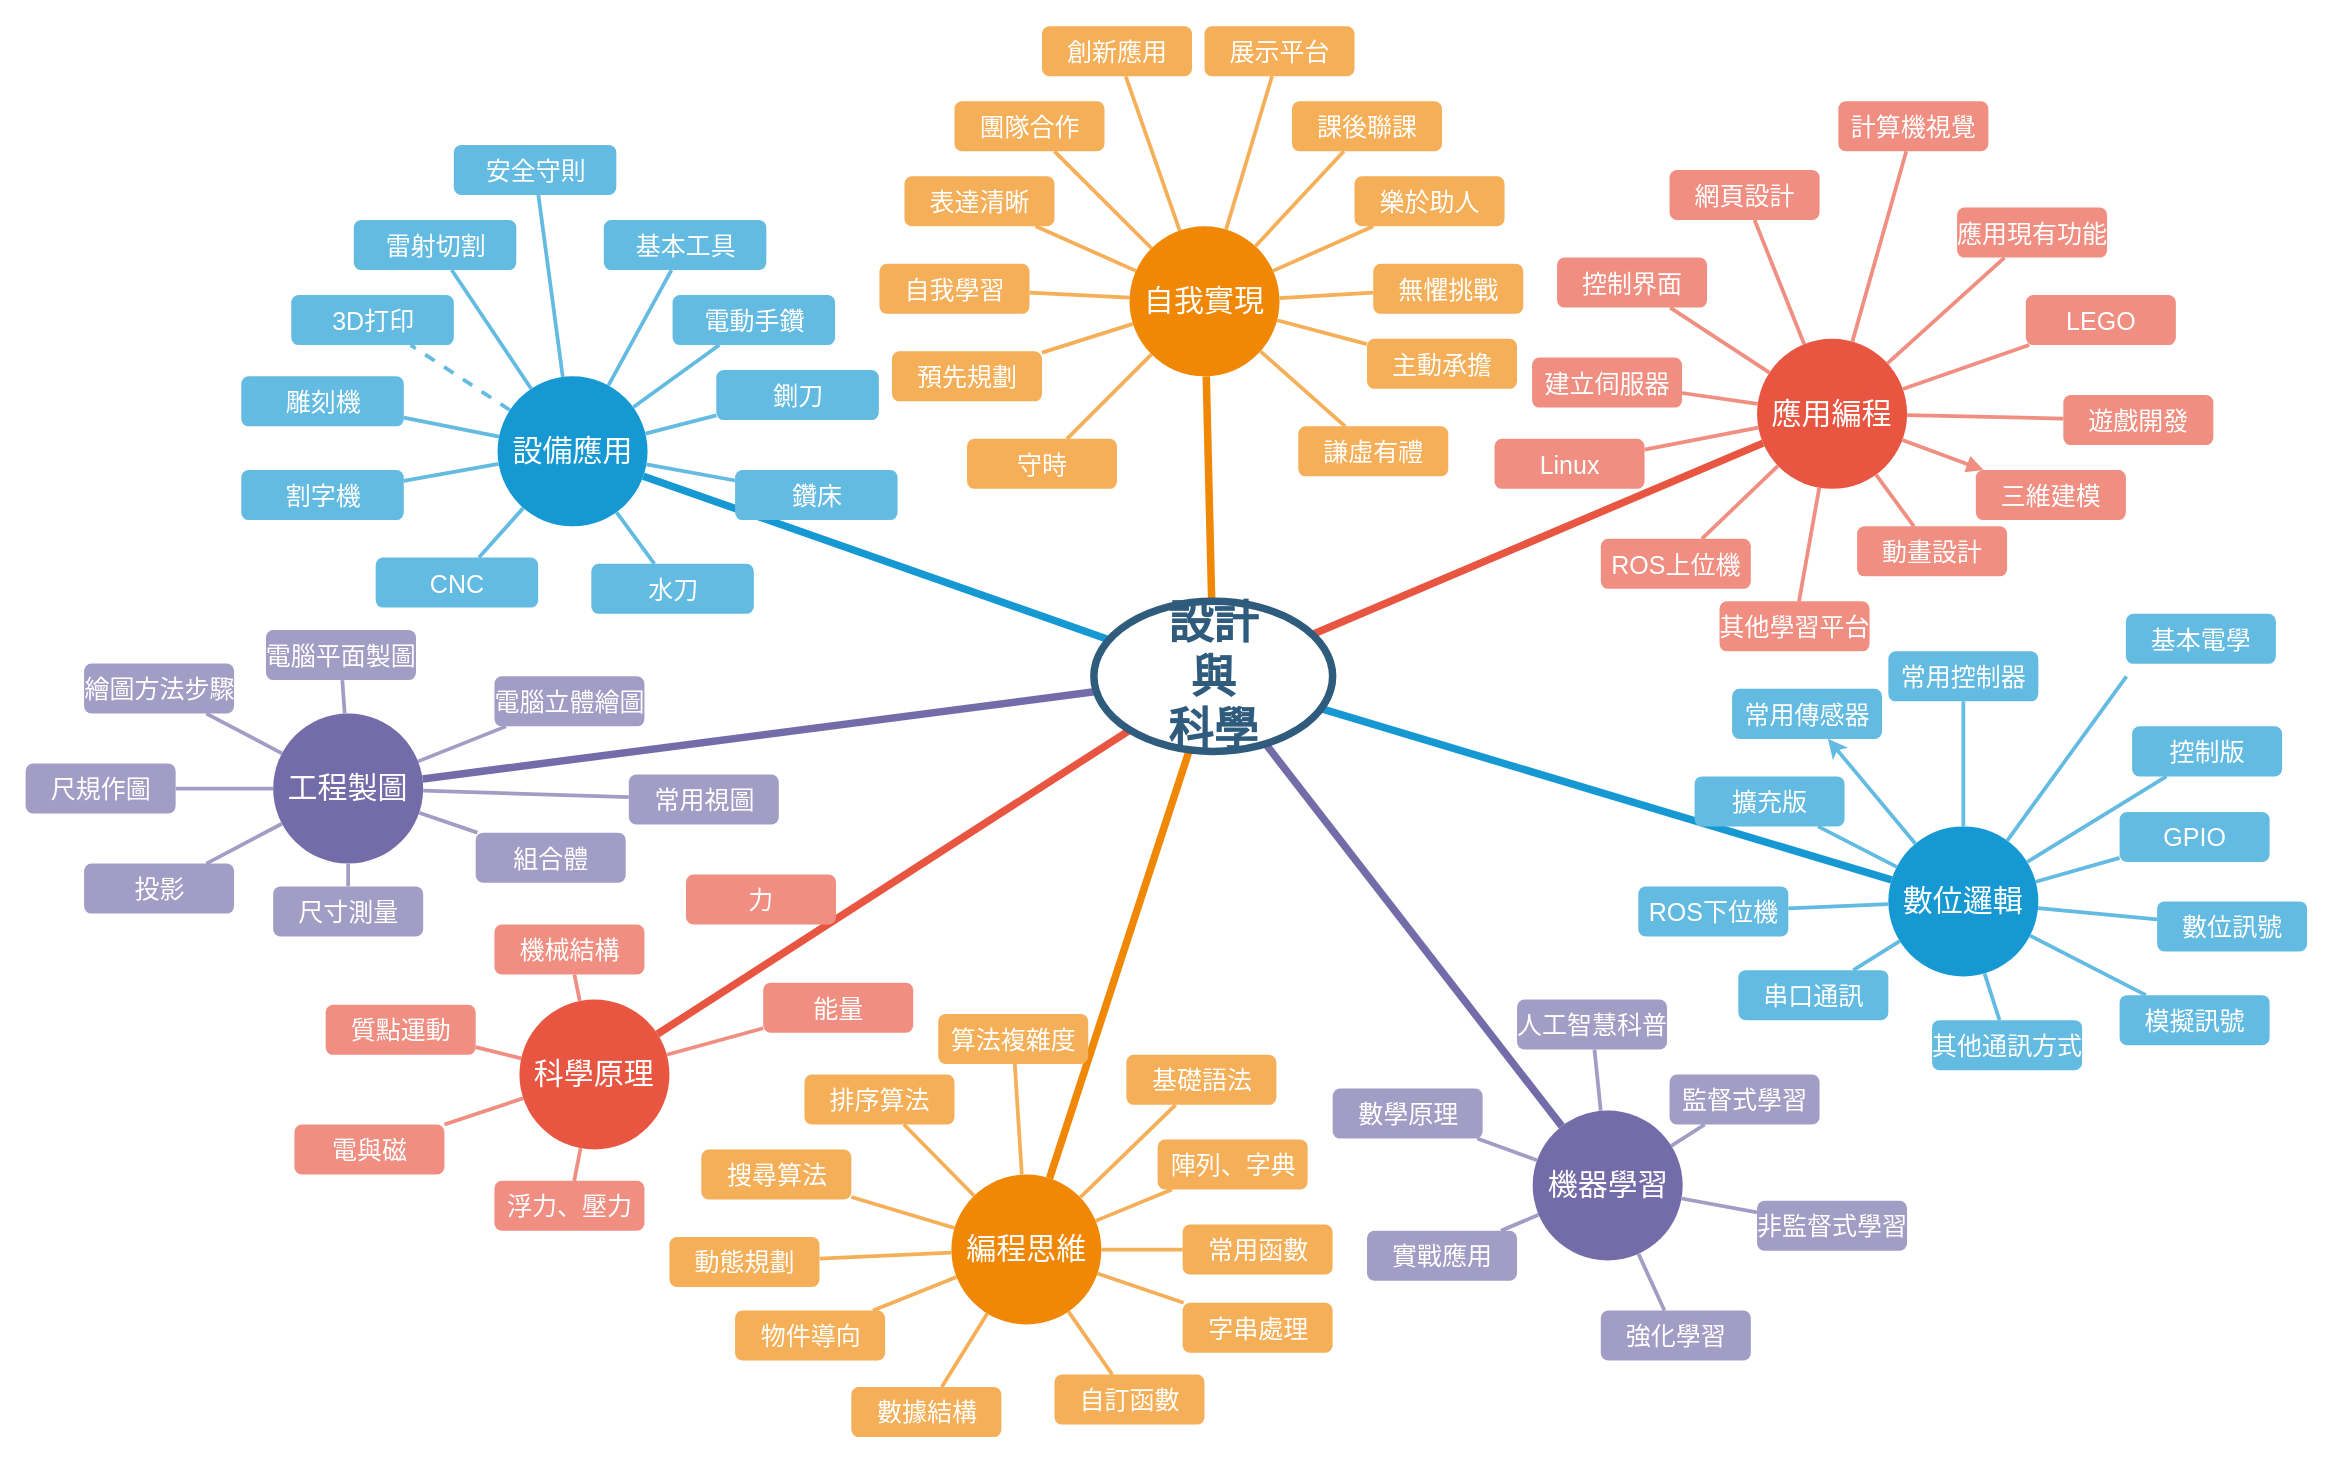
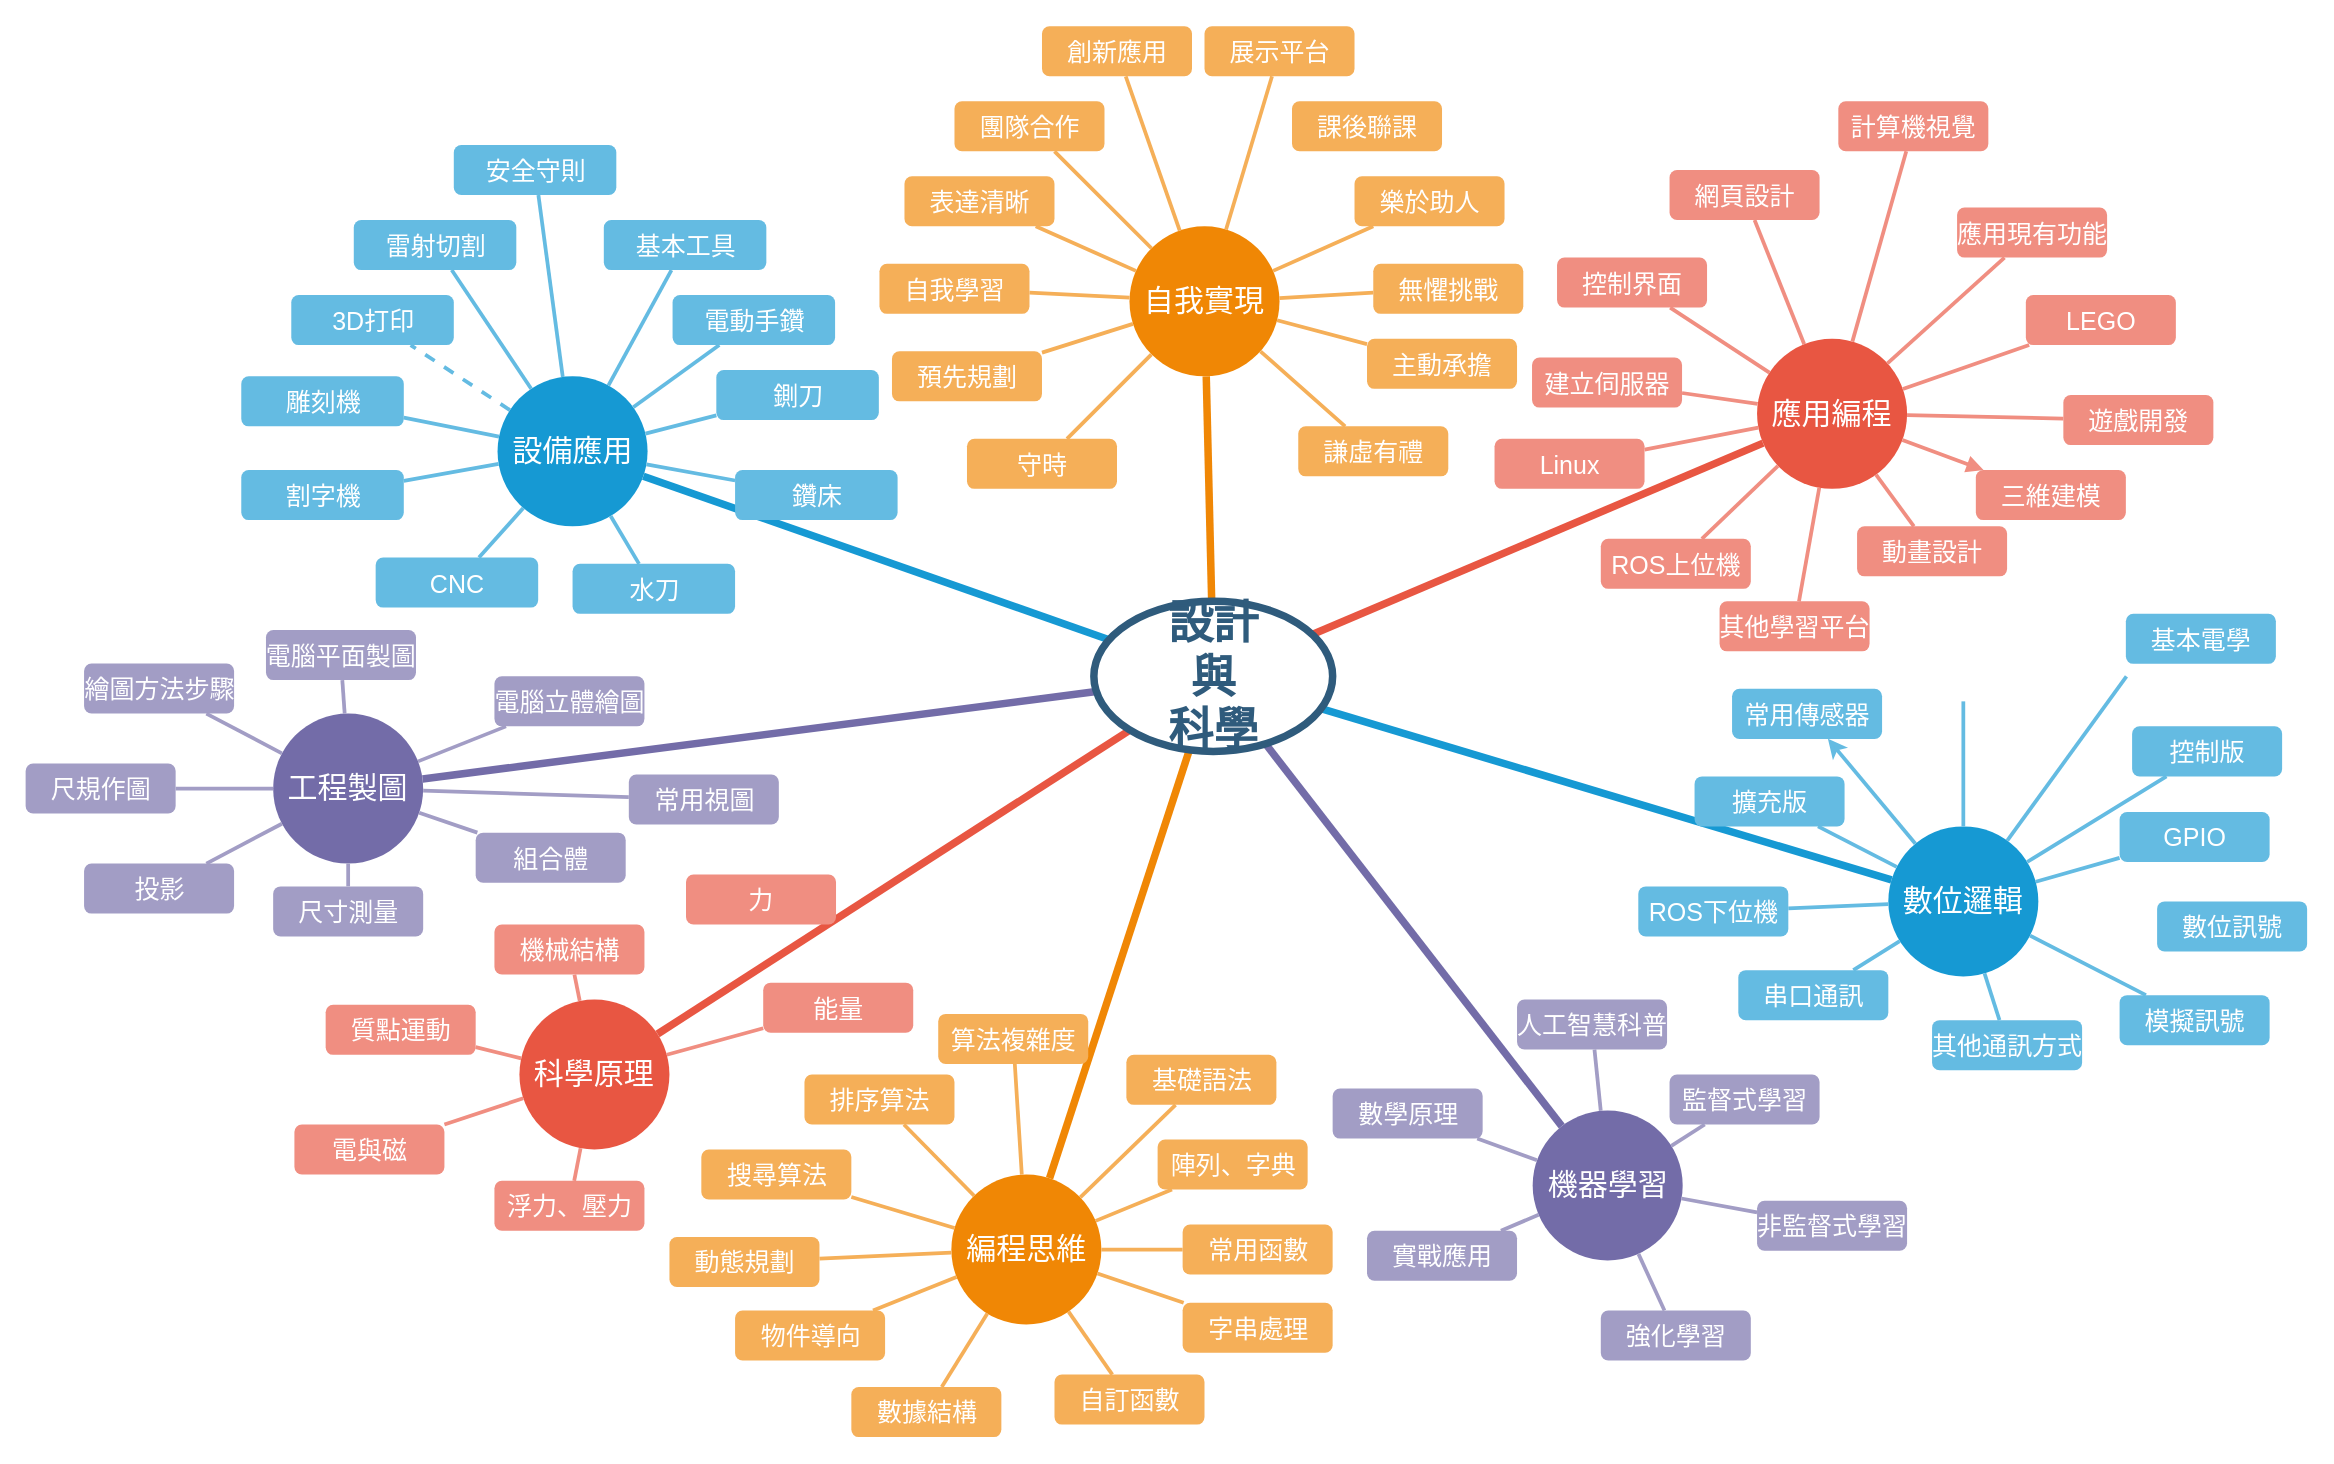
(1299, 199) -> none
(673, 589) -> (654, 589)
(1963, 676) -> (1963, 676)
(2097, 914) -> none
